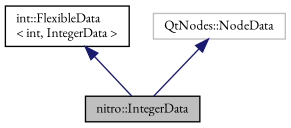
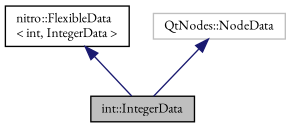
(67, 26) -> (67, 26)
(143, 109) -> (143, 109)
